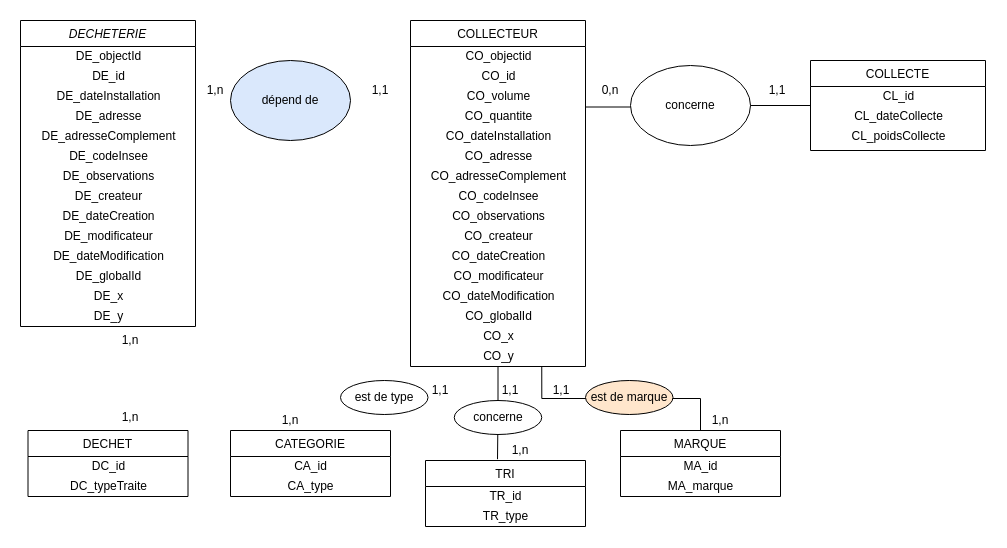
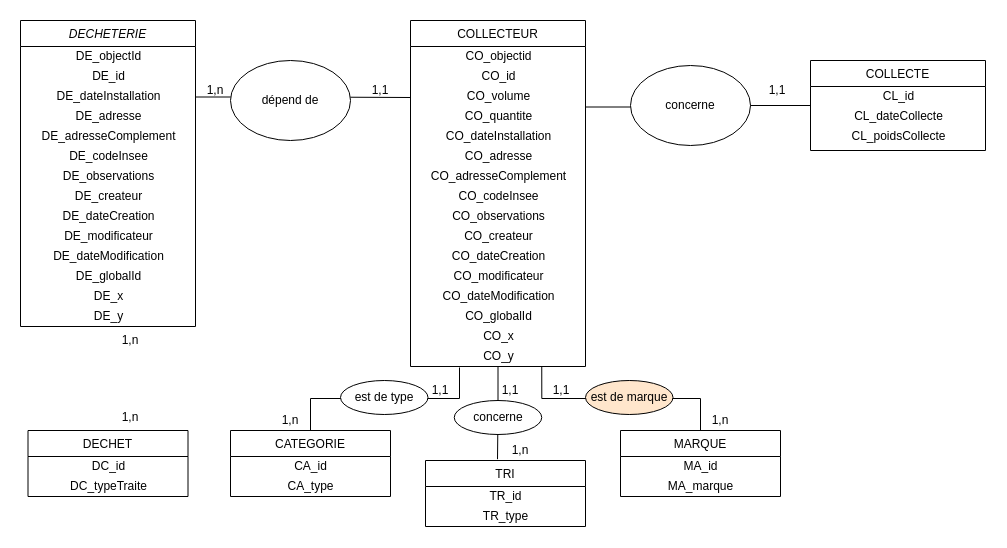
(611, 91) -> none
none -> (378, 97)
(291, 101) -> (291, 101)
none -> (458, 399)
